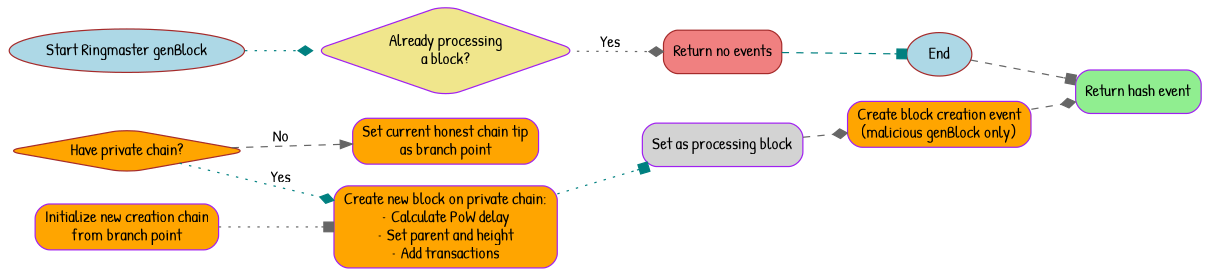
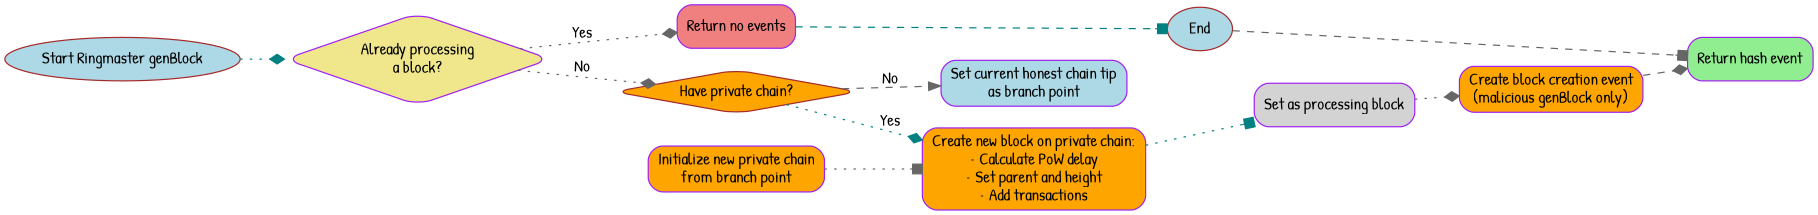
(723, 52) -> (736, 27)
none -> (579, 77)
(818, 136) -> (1430, 98)
(446, 141) -> (1034, 83)
(127, 227) -> (736, 169)
